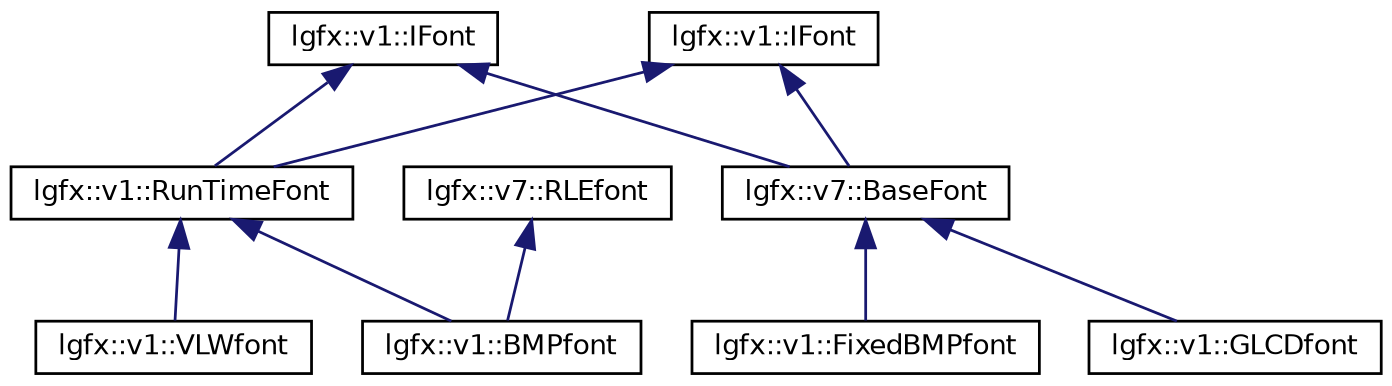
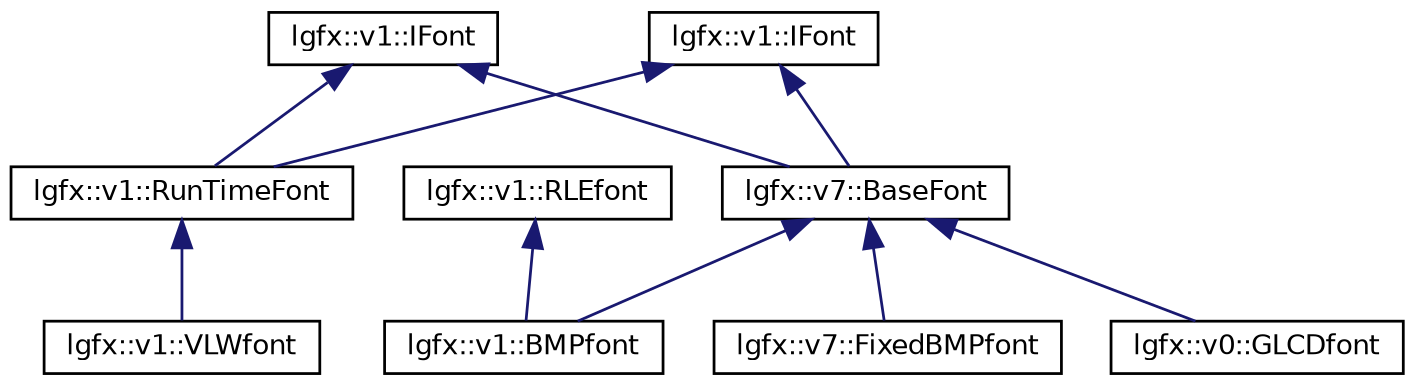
(538, 193) -> (538, 193)
(355, 276) -> (682, 276)
(866, 347) -> (888, 347)
(1235, 347) -> (1257, 347)
